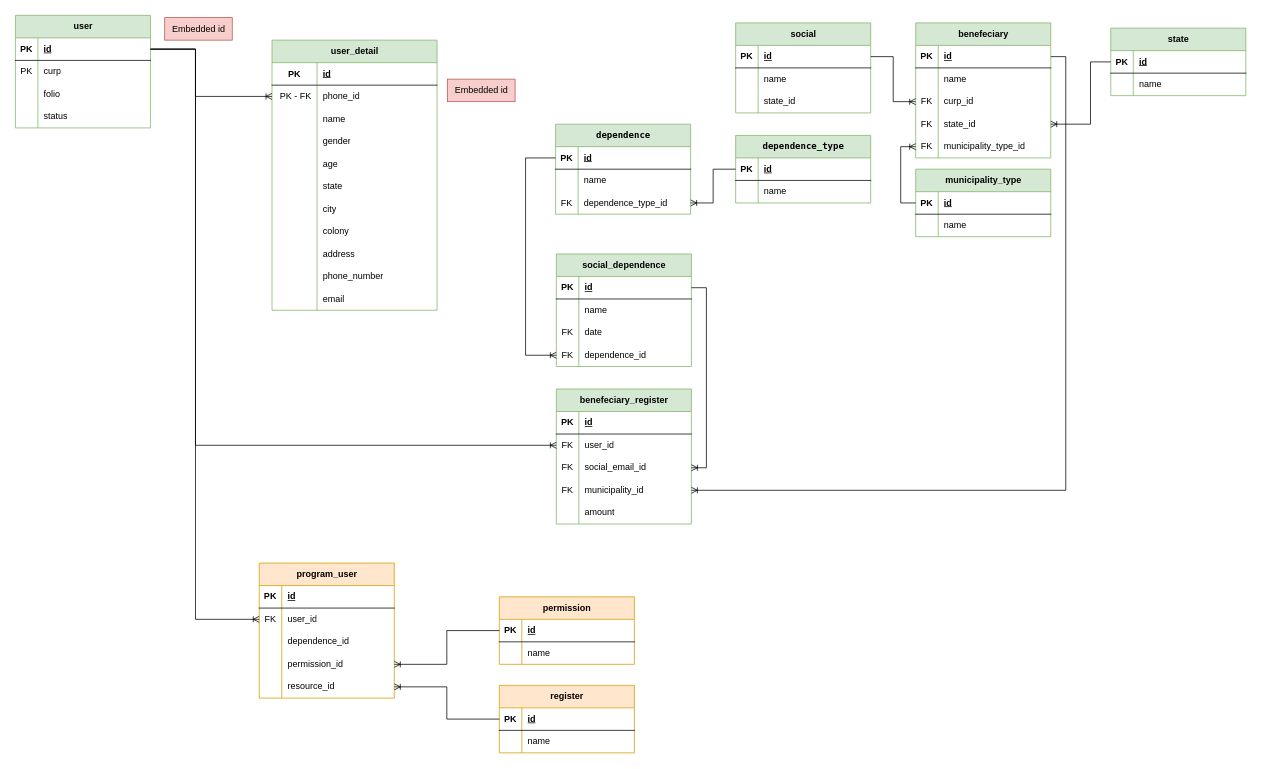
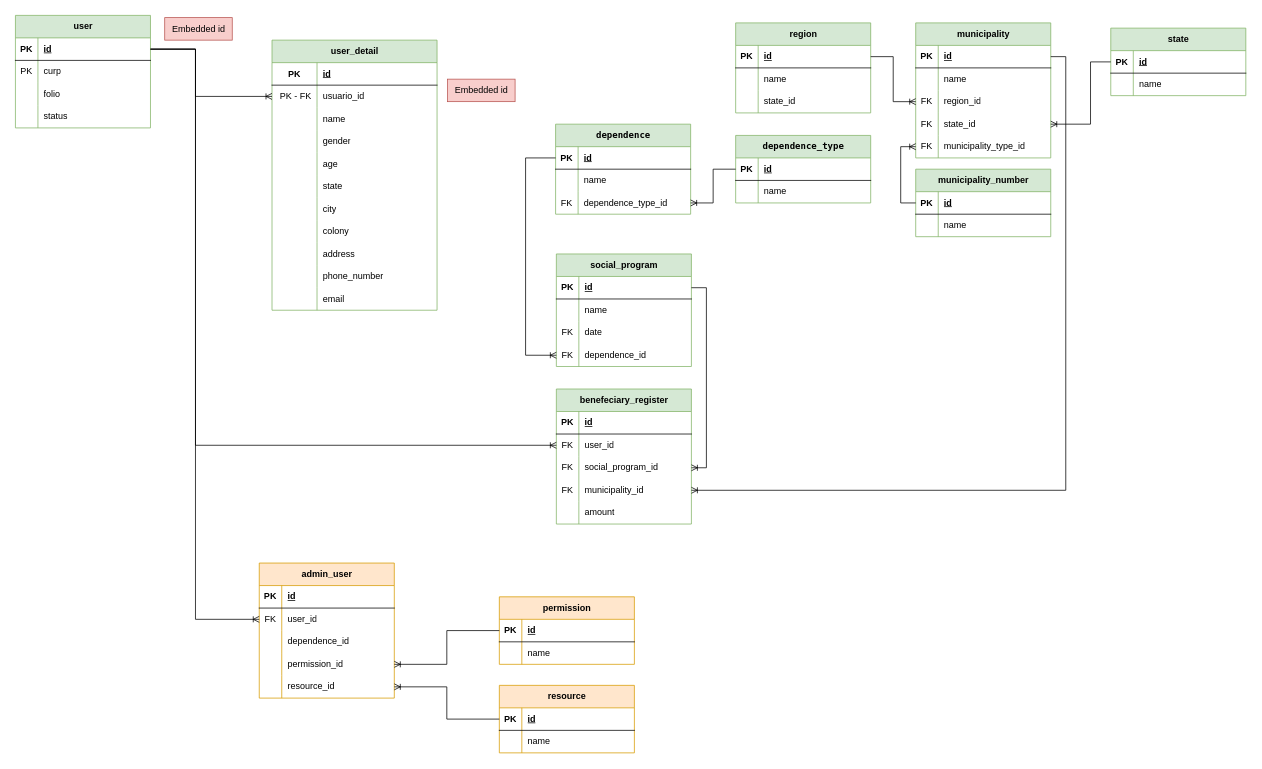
(803, 34) -> (803, 34)
(983, 34) -> (983, 34)
(342, 96) -> (346, 96)
(960, 102) -> (964, 102)
(983, 180) -> (983, 180)
(624, 265) -> (624, 265)
(617, 468) -> (624, 468)
(327, 574) -> (327, 574)
(567, 696) -> (567, 696)
